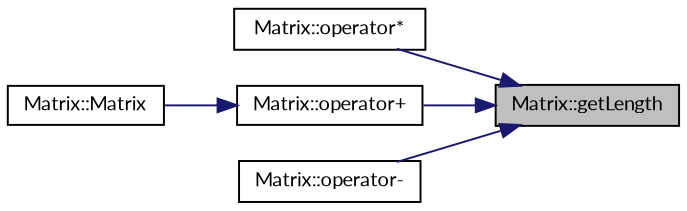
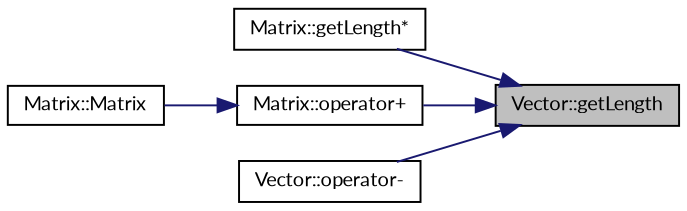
(330, 29) -> (330, 29)
(587, 105) -> (587, 105)
(330, 181) -> (330, 181)
